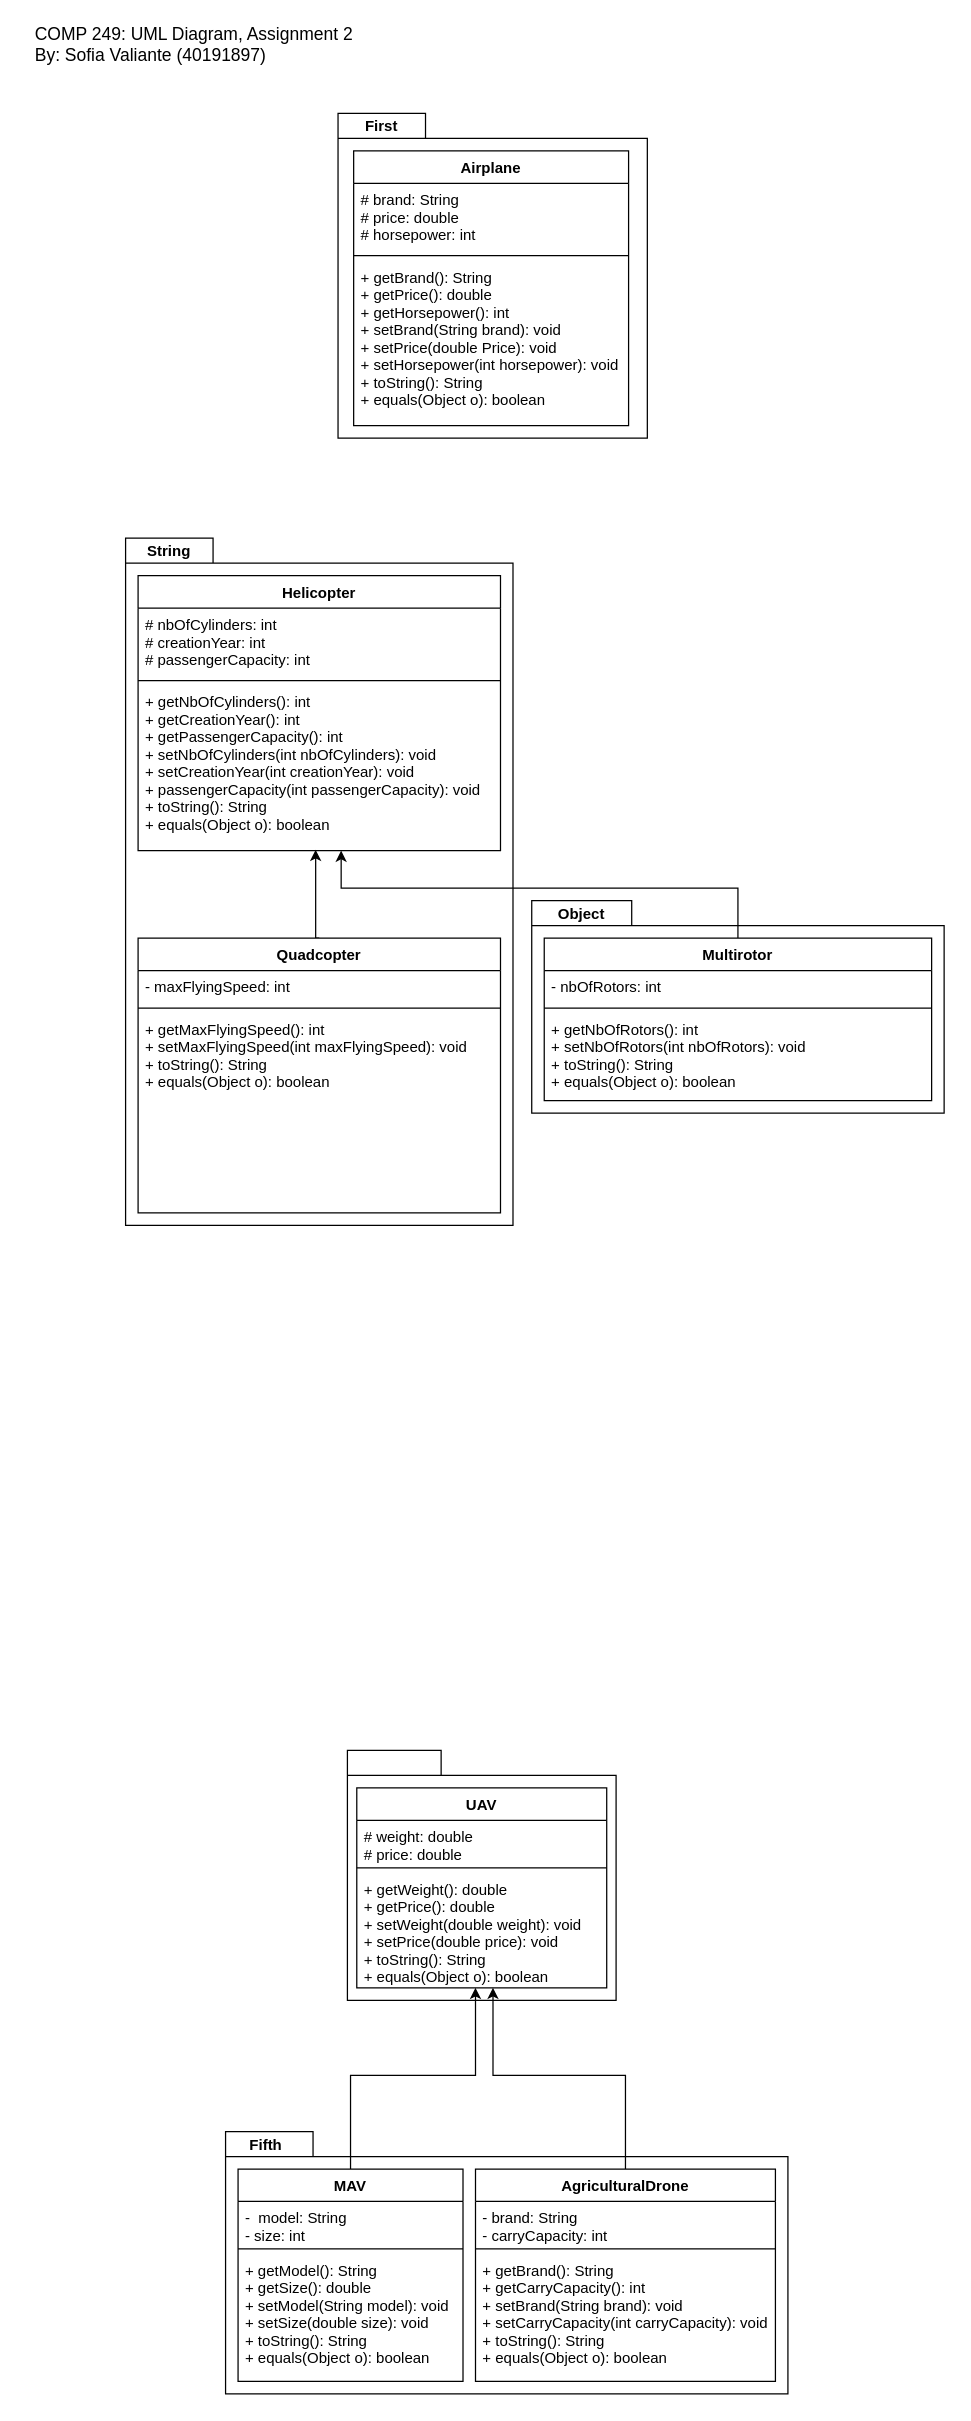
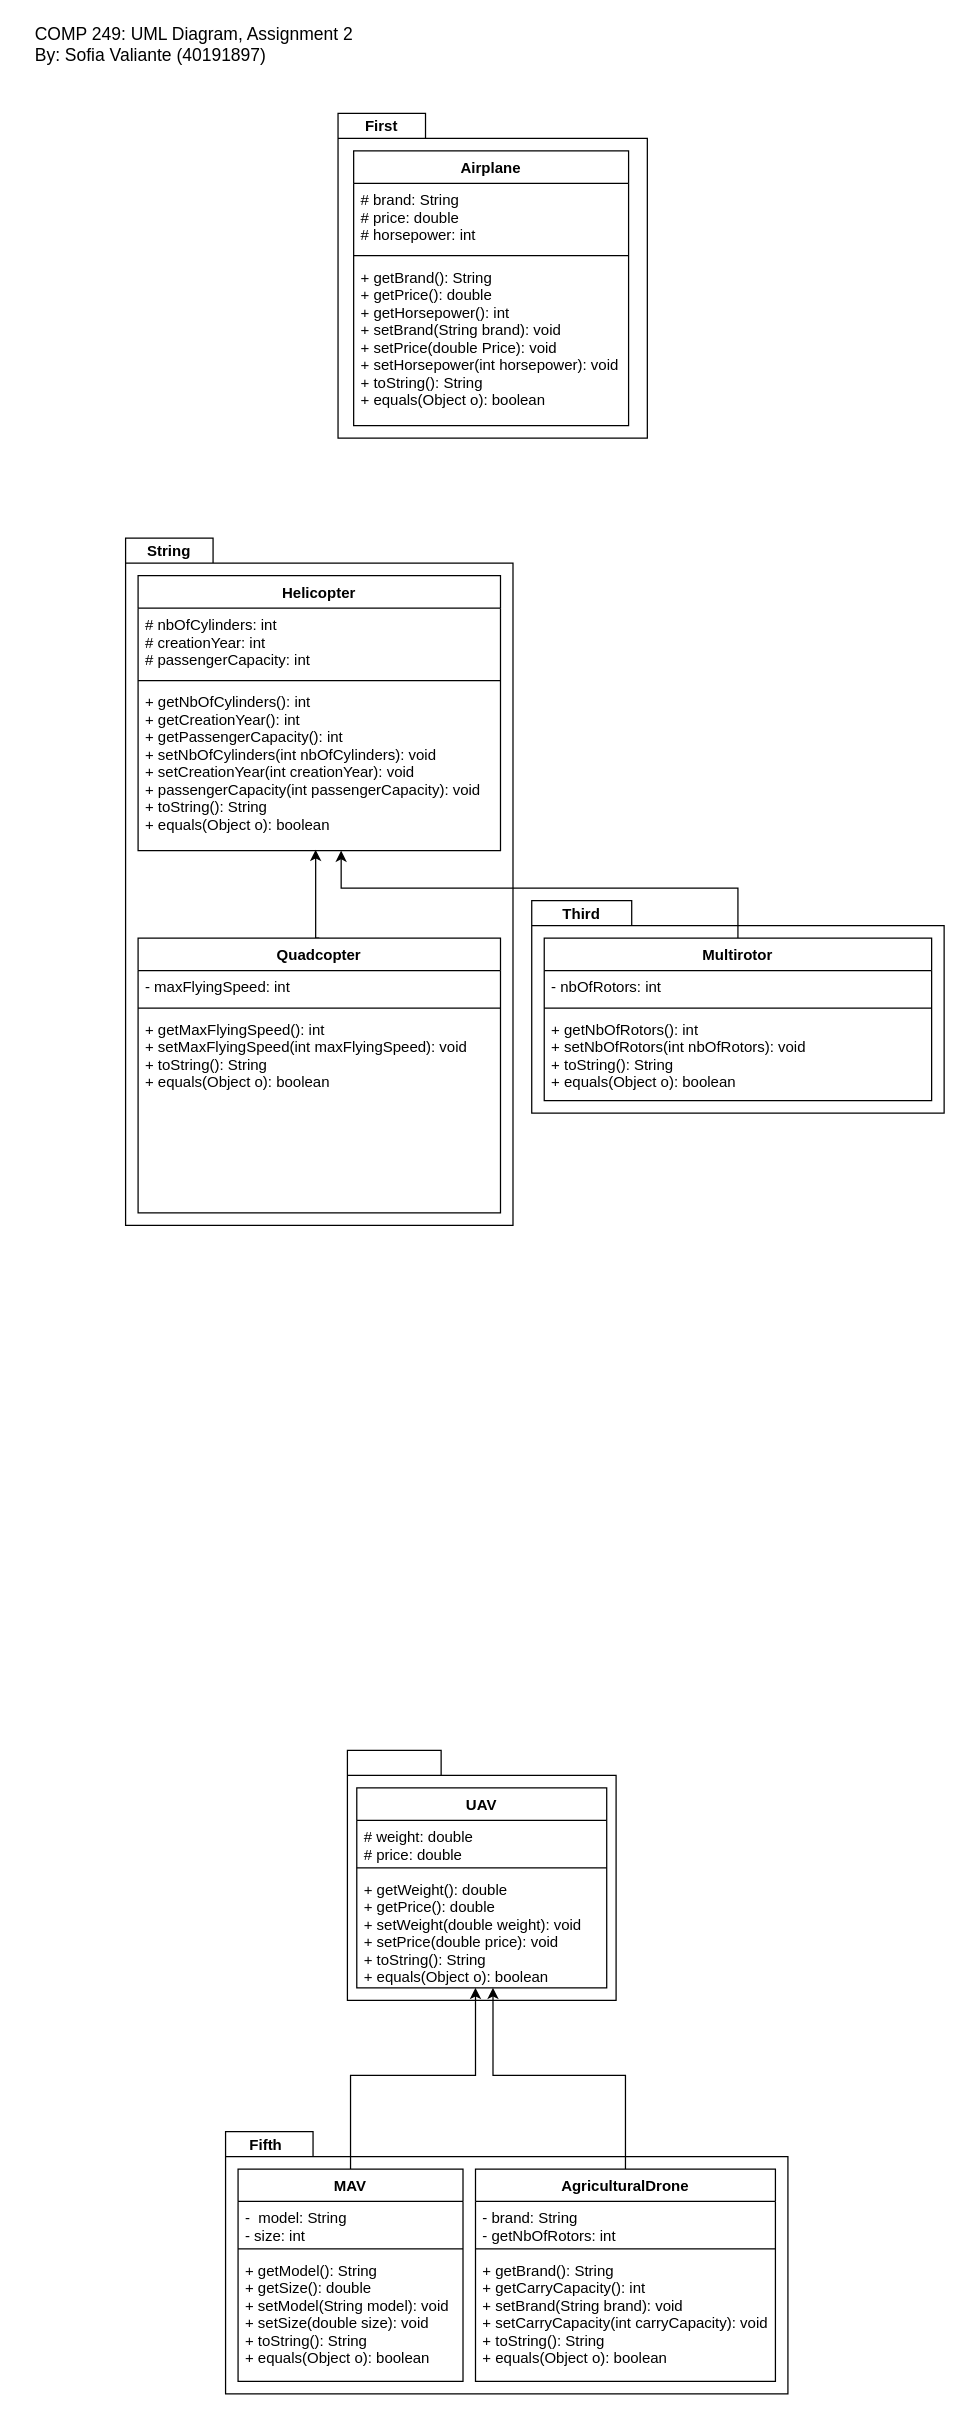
(581, 914) -> (581, 914)
(538, 2219) -> (538, 2219)
